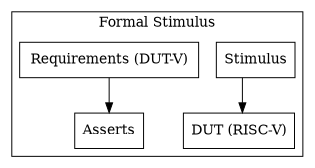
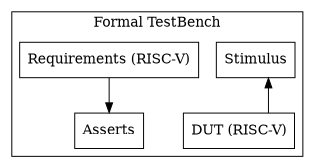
(157, 23) -> (157, 23)
(109, 60) -> (109, 60)
(242, 90) -> (268, 100)
